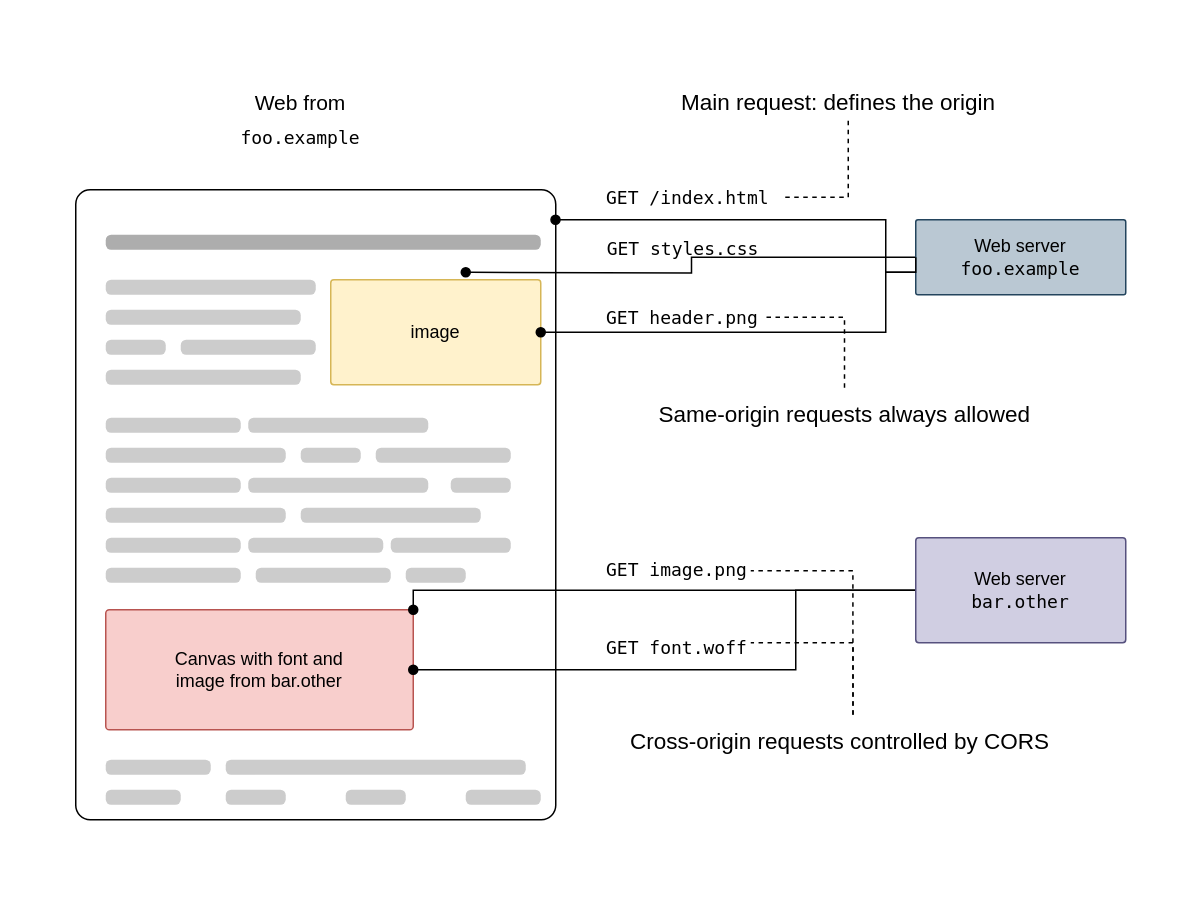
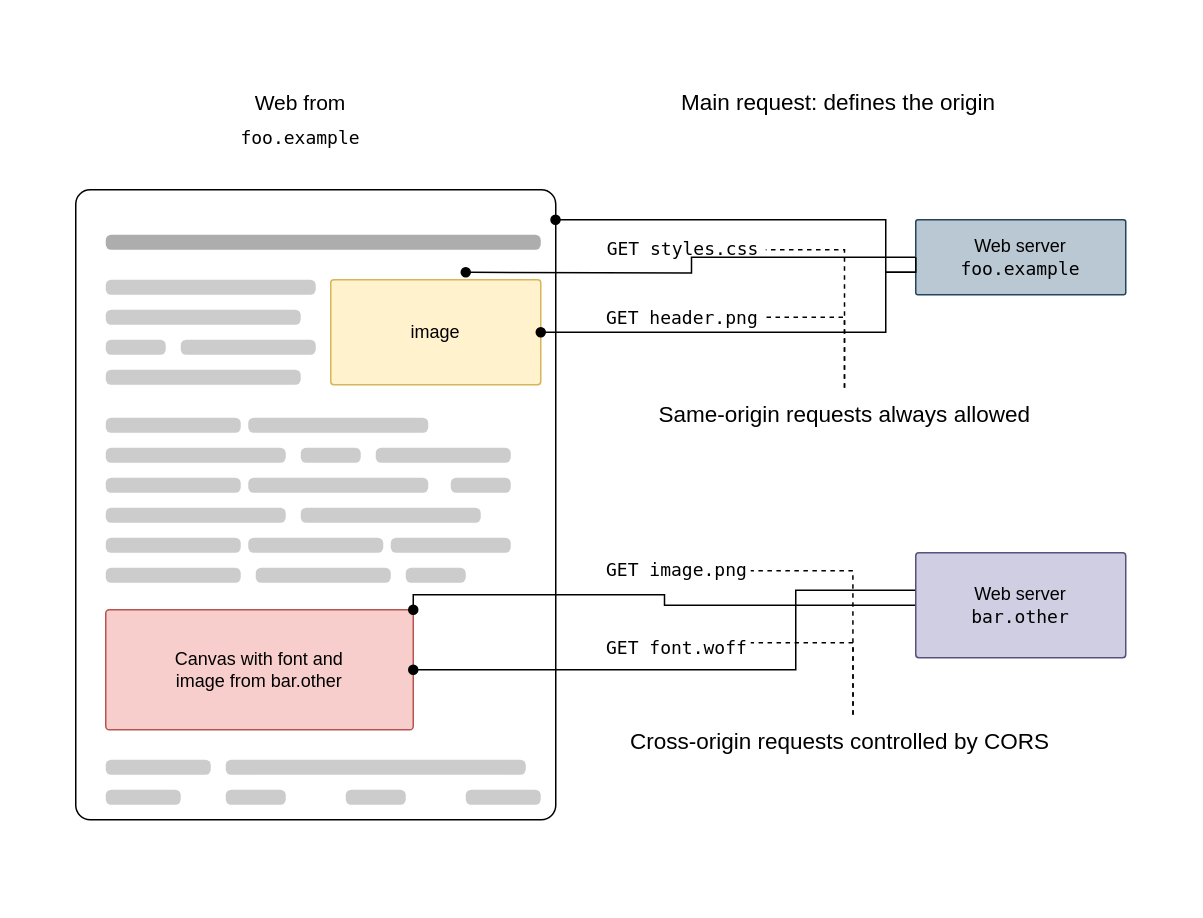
(848, 191) -> none
(691, 197) -> none
none -> (837, 250)
(1021, 590) -> (1021, 605)
